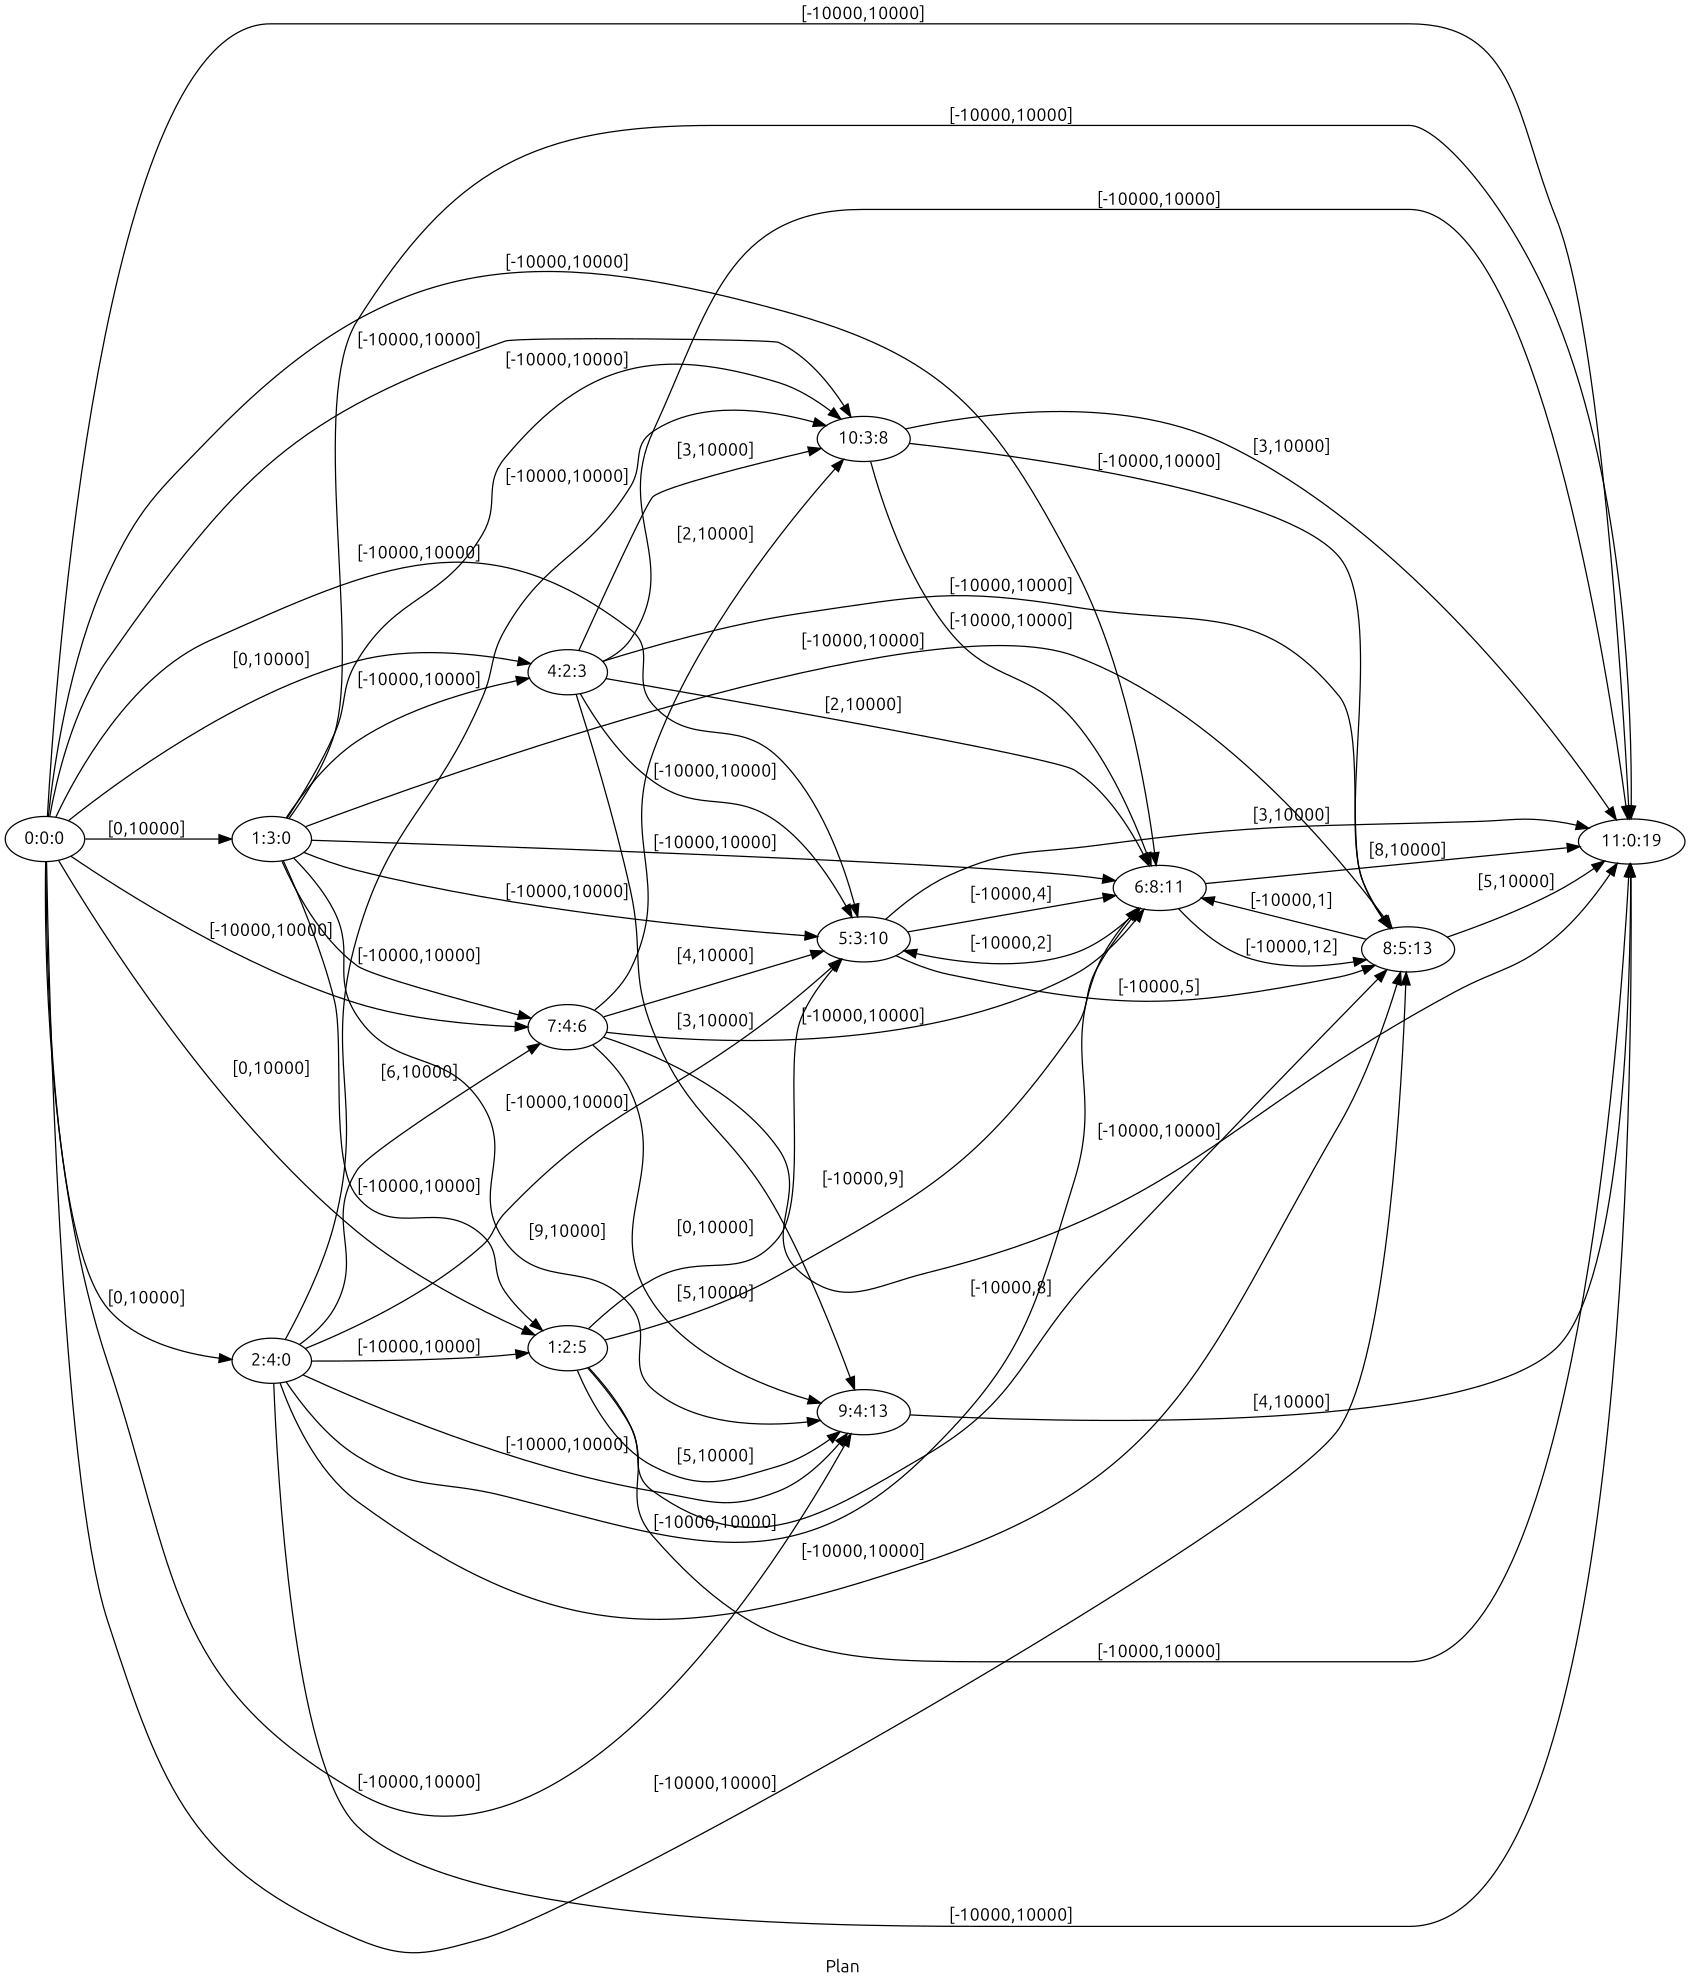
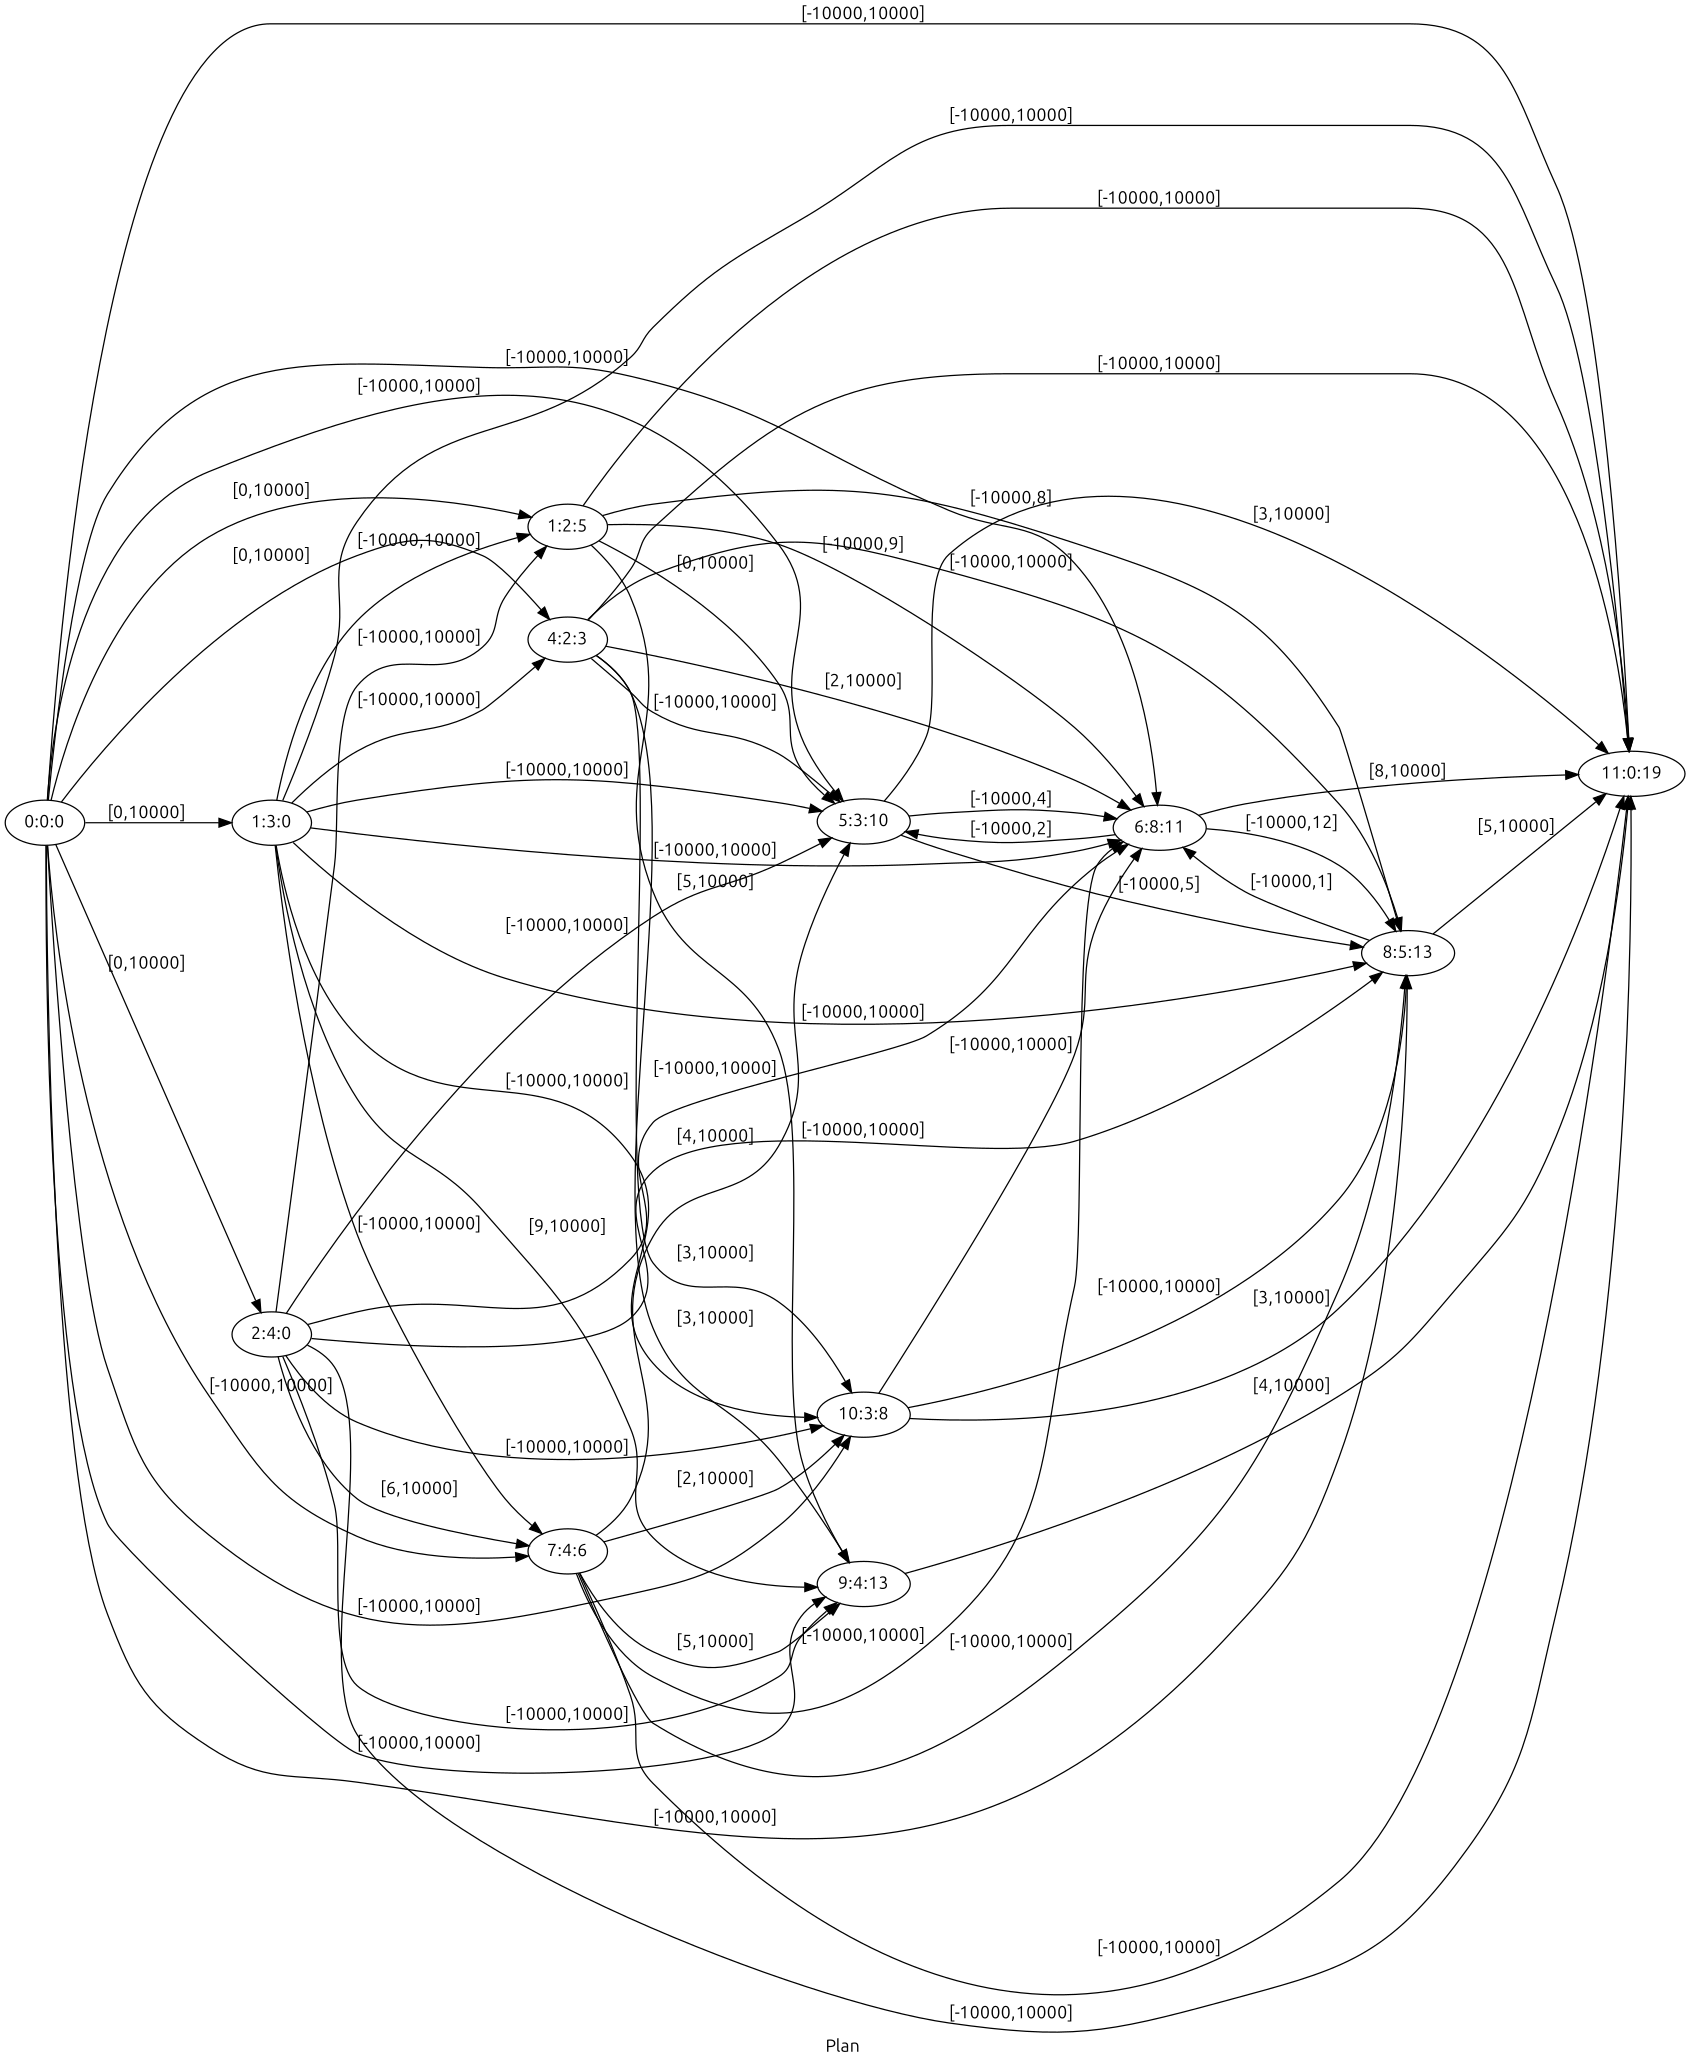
none -> (1124, 1610)
